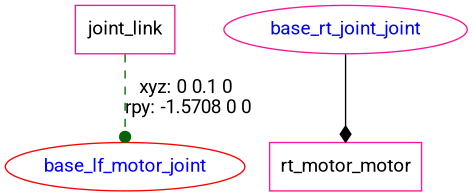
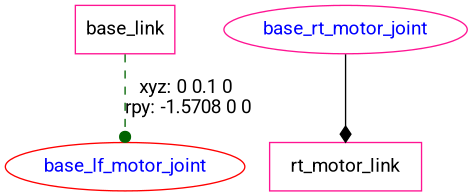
(125, 30) -> (125, 30)
(346, 30) -> (346, 30)
(346, 167) -> (346, 167)
